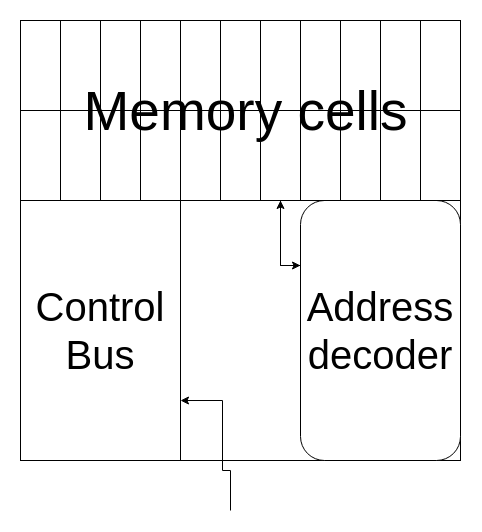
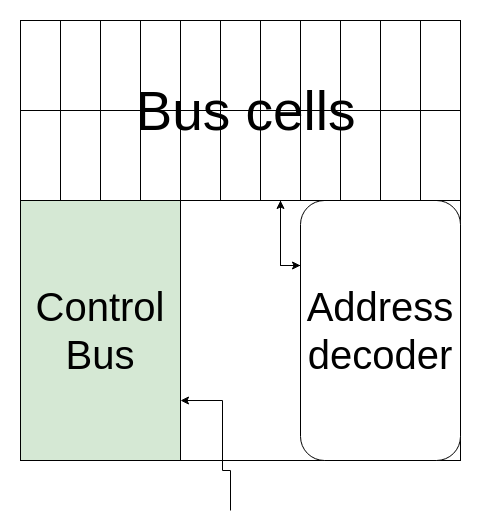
(246, 111) -> (246, 111)
(101, 331) -> (101, 331)
